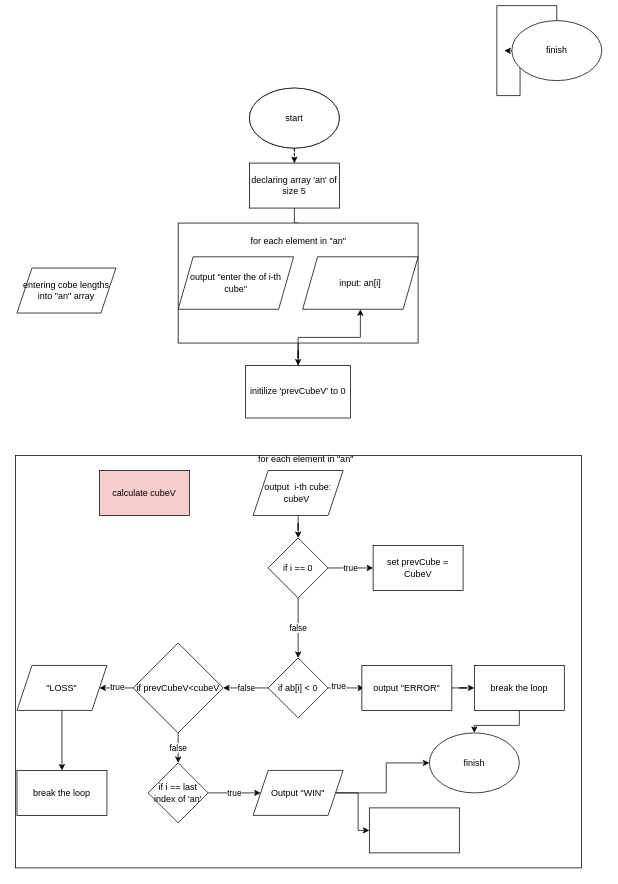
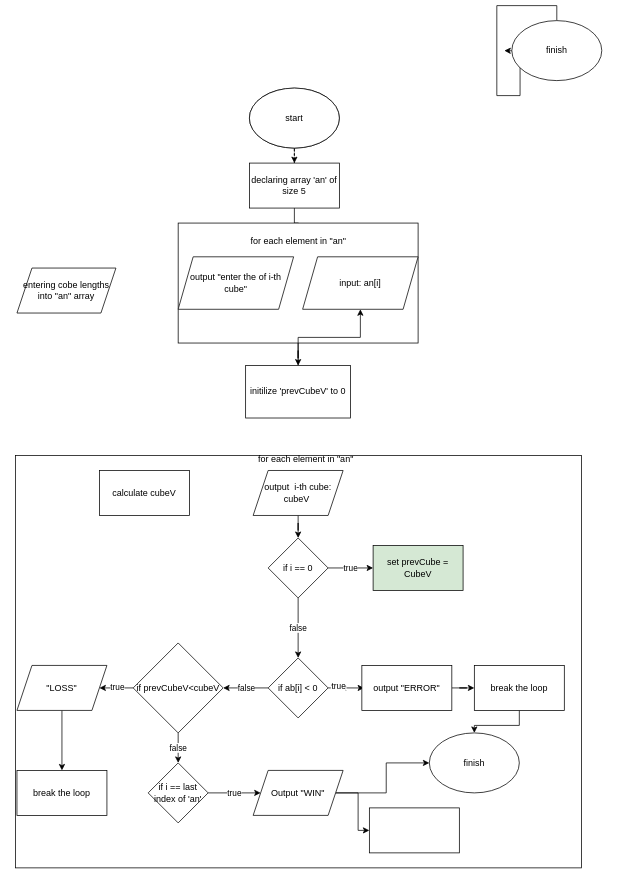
(144, 493) -> (144, 493)
(418, 568) -> (418, 568)
